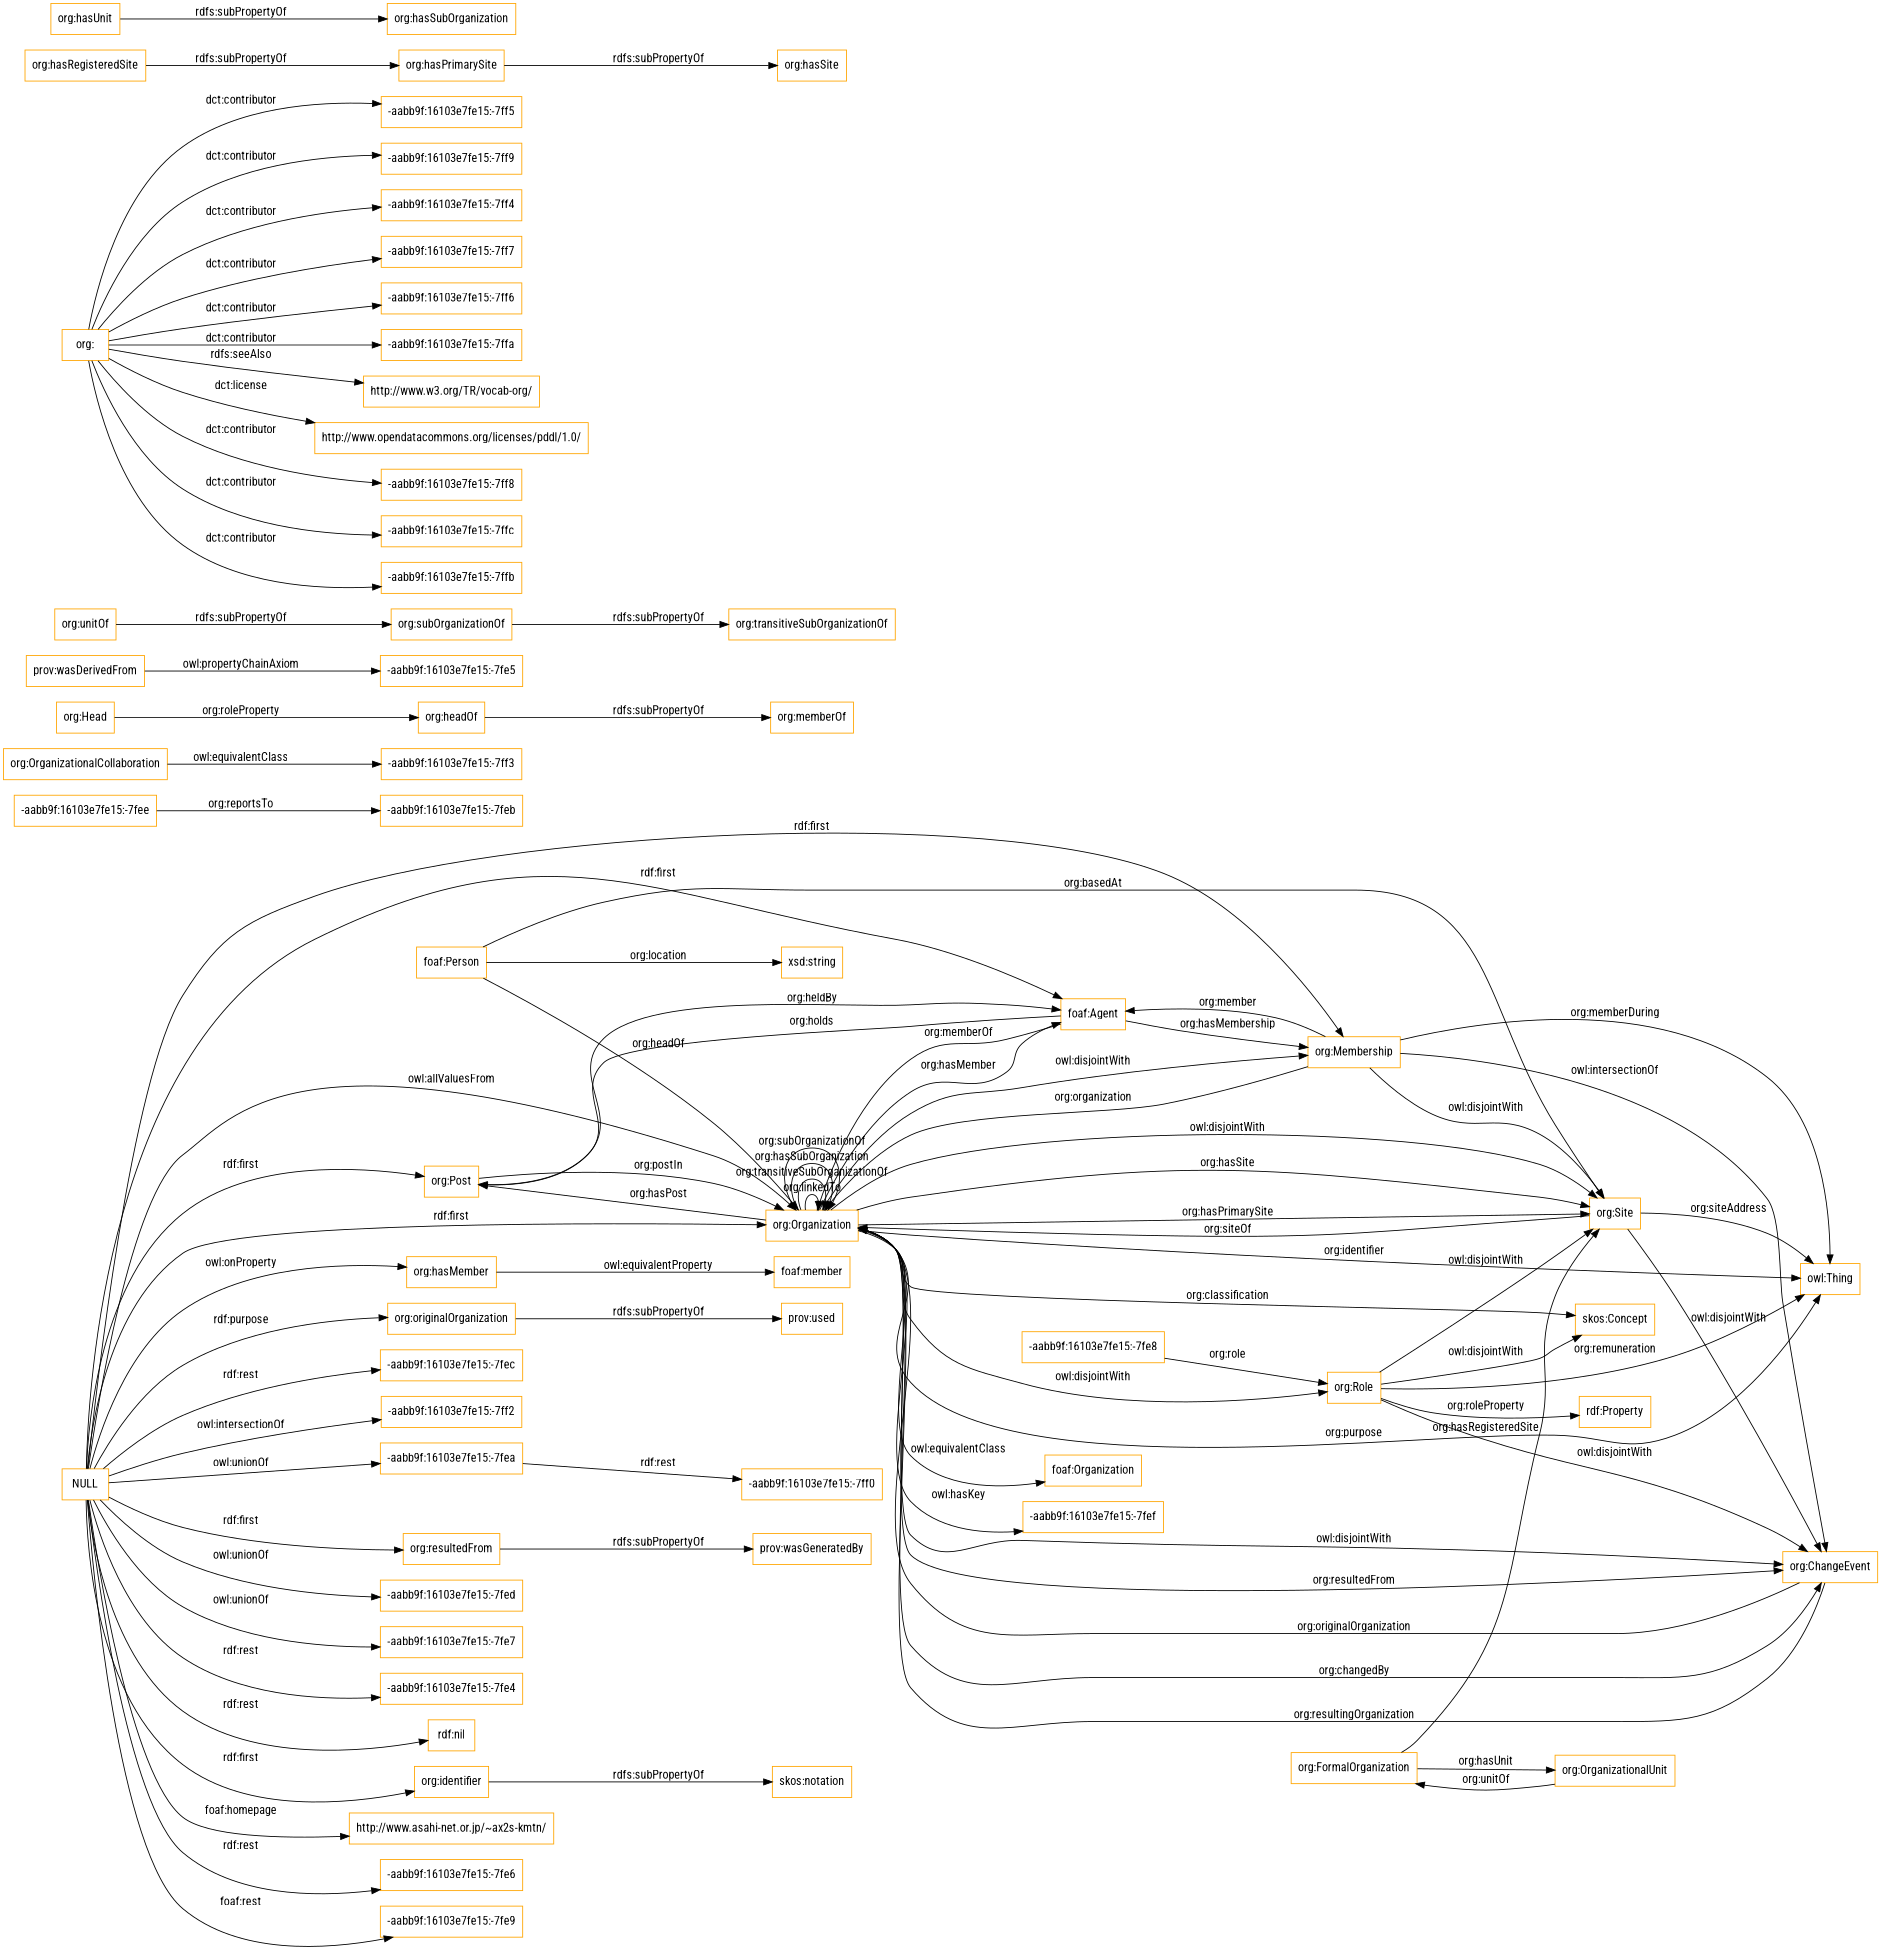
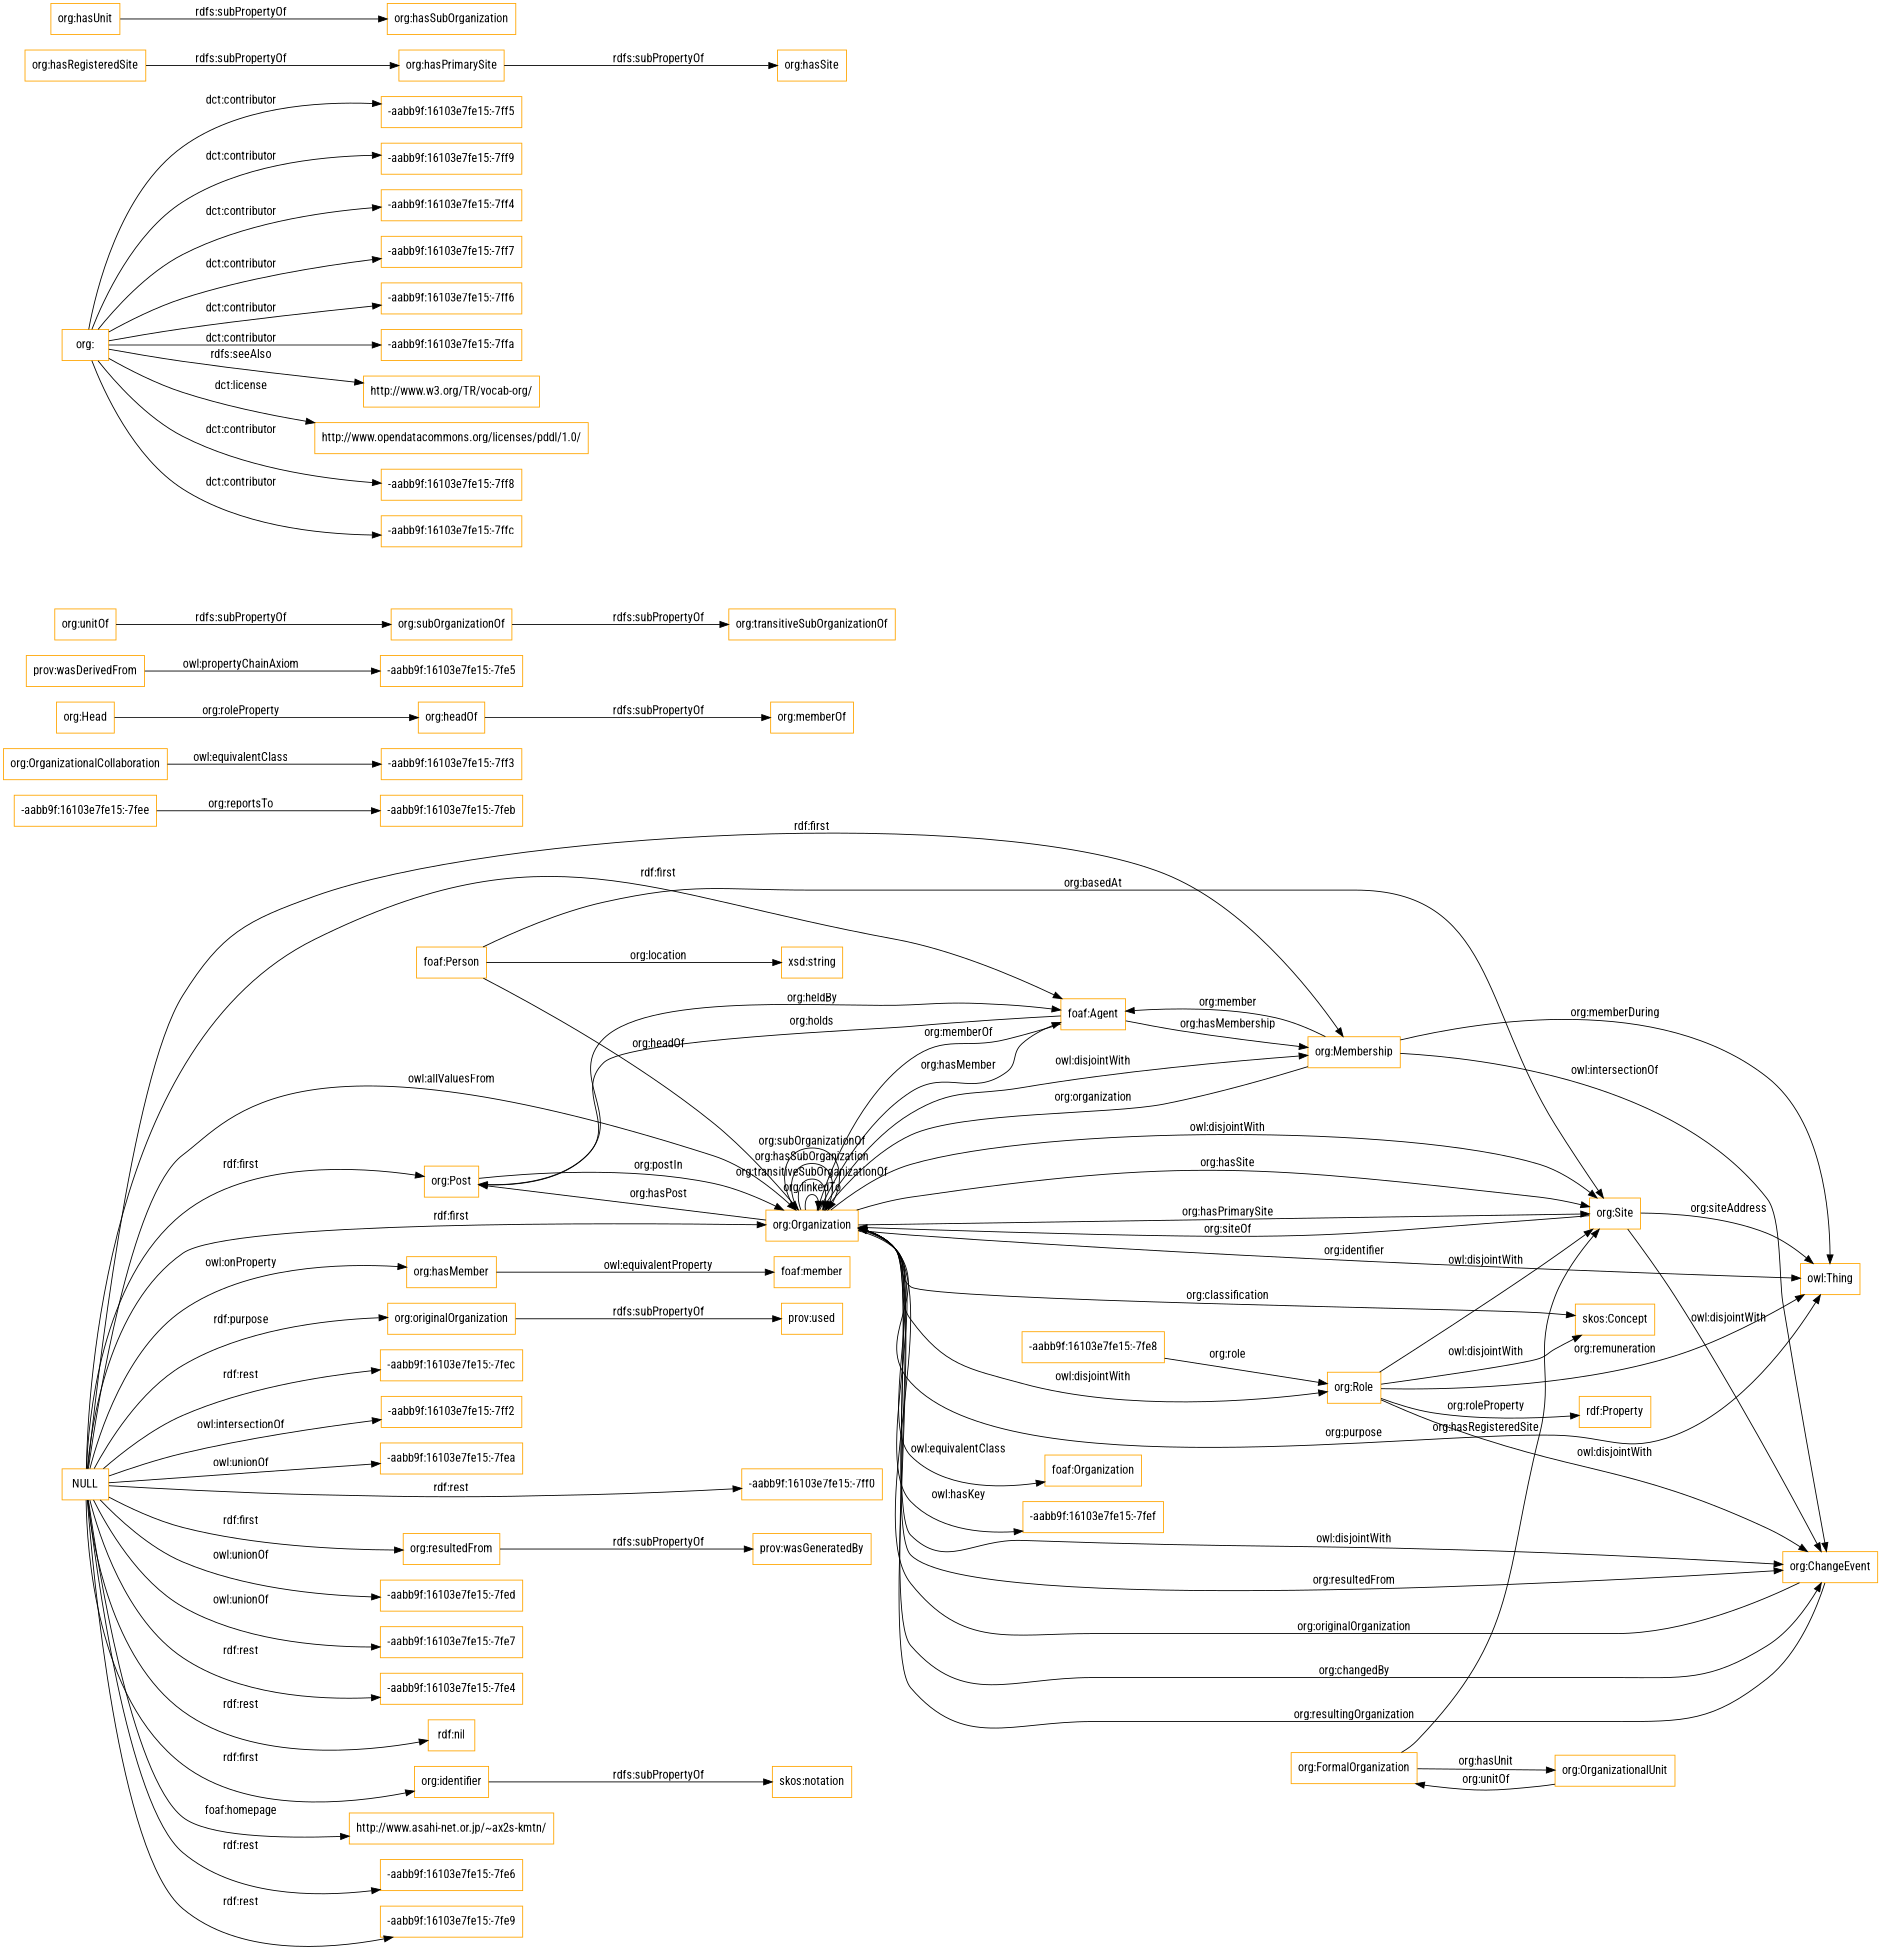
(452, 578) -> none
(1489, 1123) -> none
(628, 1471) -> (421, 1497)
(241, 1902) -> (241, 1902)
